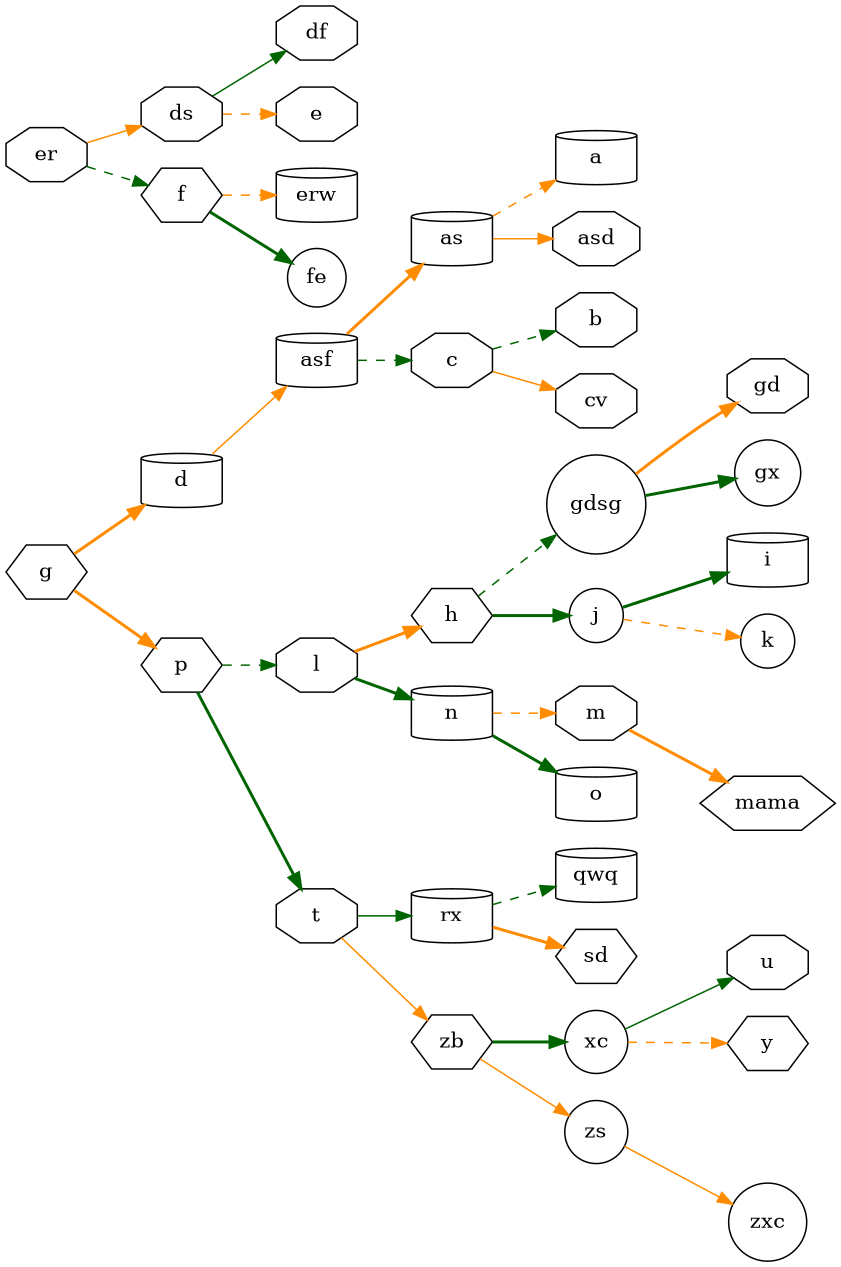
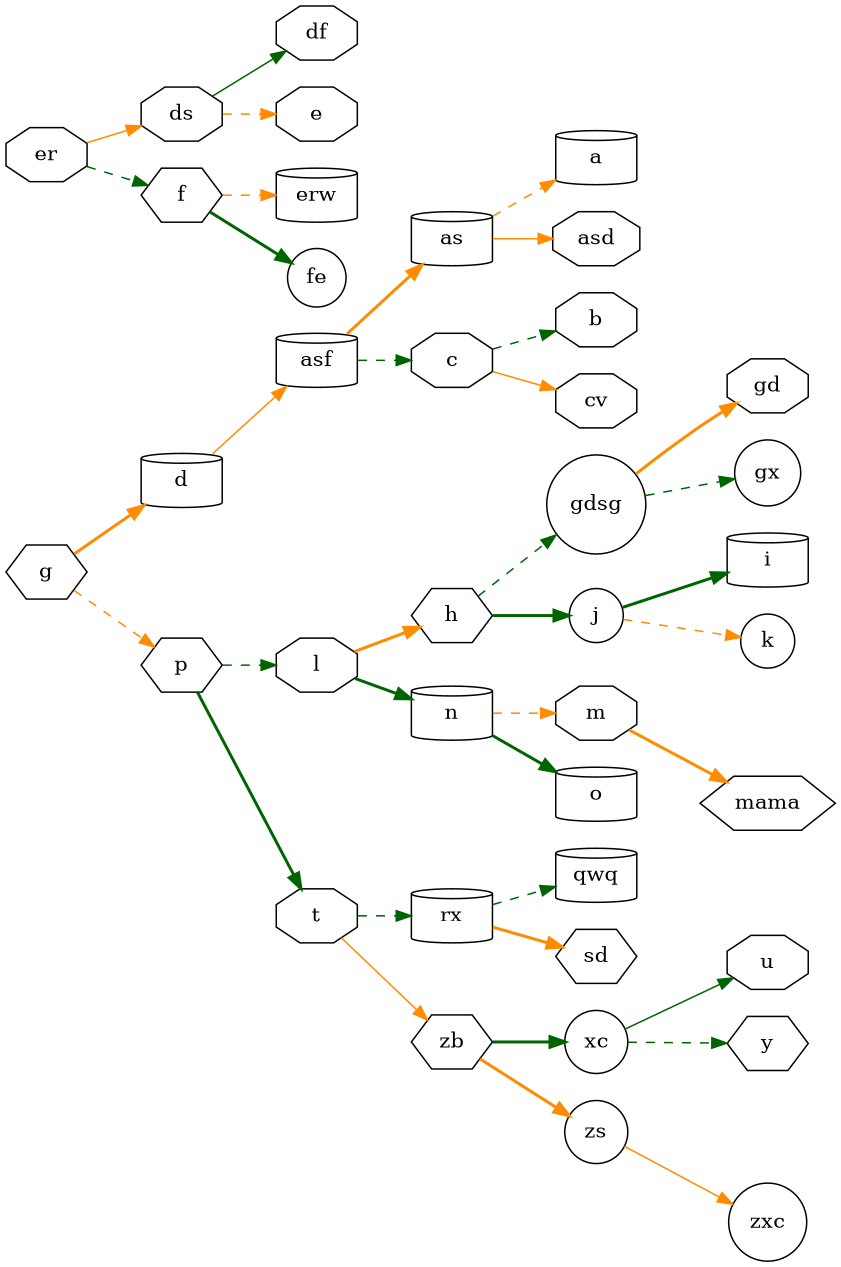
(683, 489) -> (683, 489)
(108, 614) -> (108, 614)
(377, 916) -> (377, 916)
(670, 1043) -> (670, 1043)
(518, 1083) -> (518, 1083)
